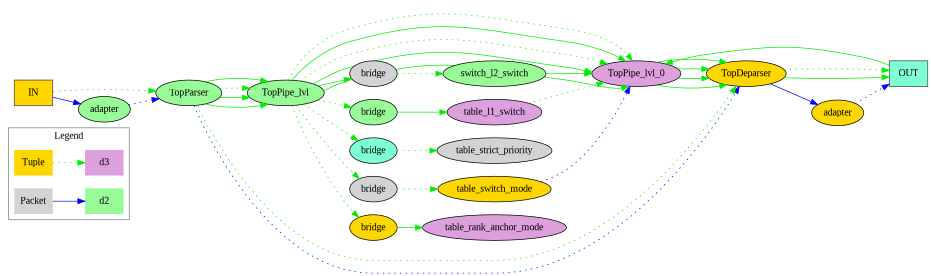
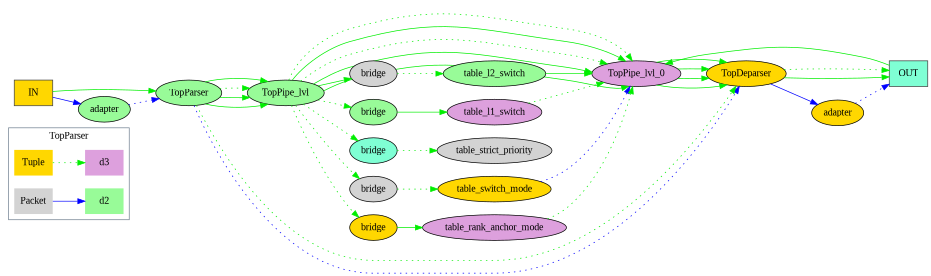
(494, 74) -> (494, 74)
(101, 90) -> (101, 90)
(69, 136) -> (69, 136)
none -> (602, 165)
